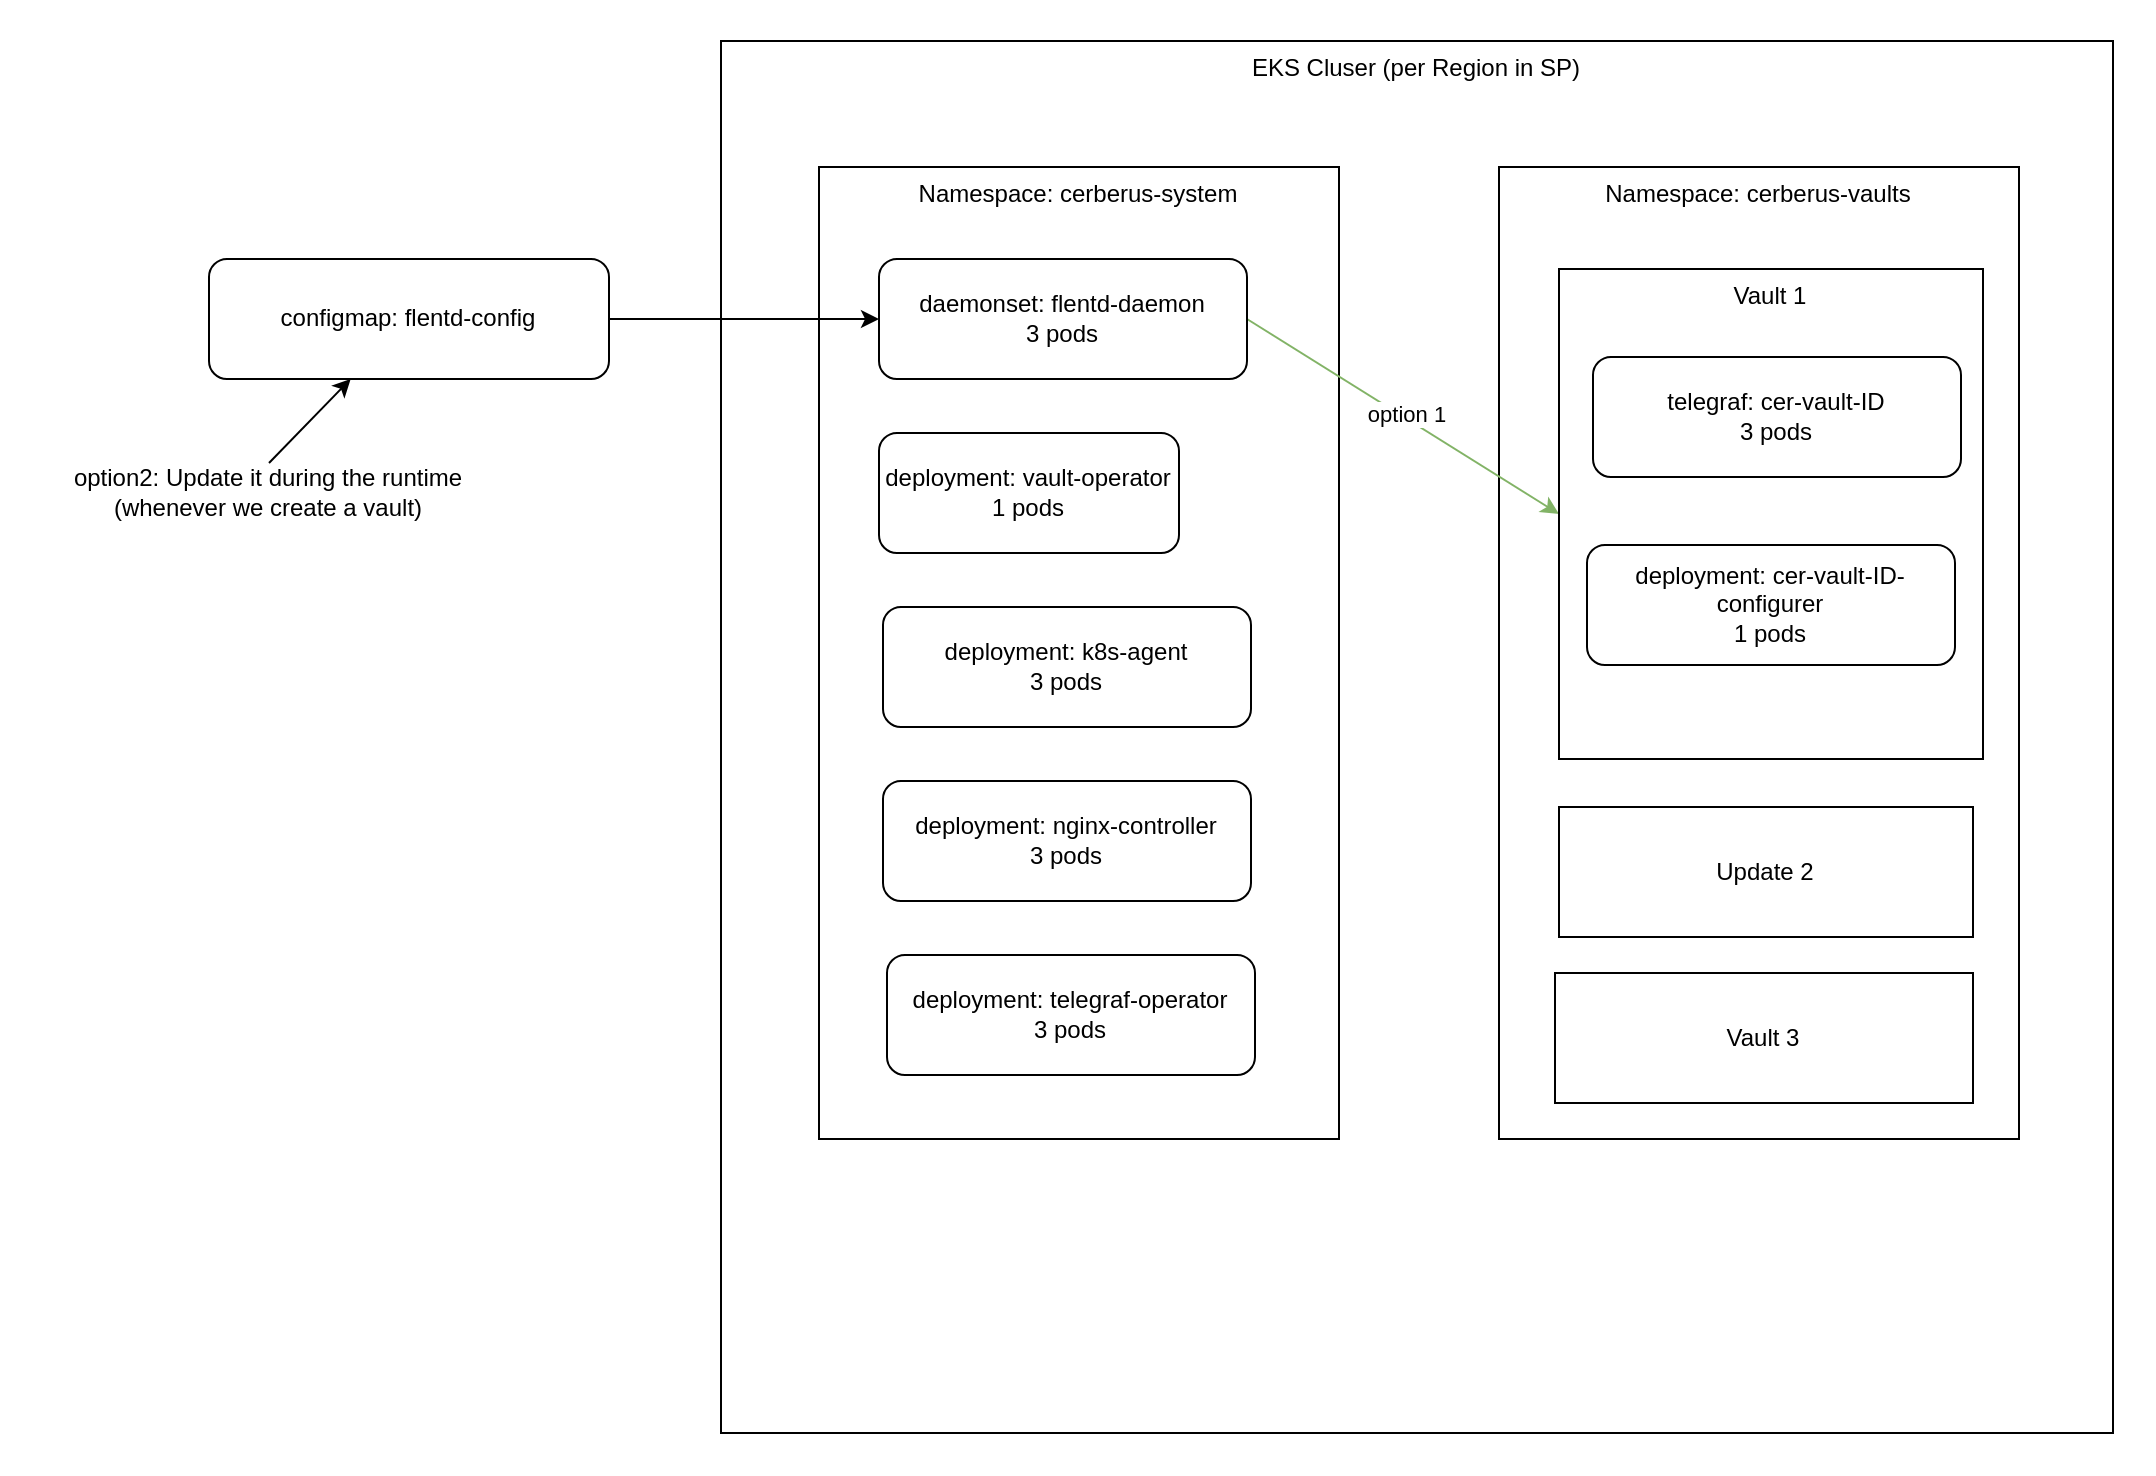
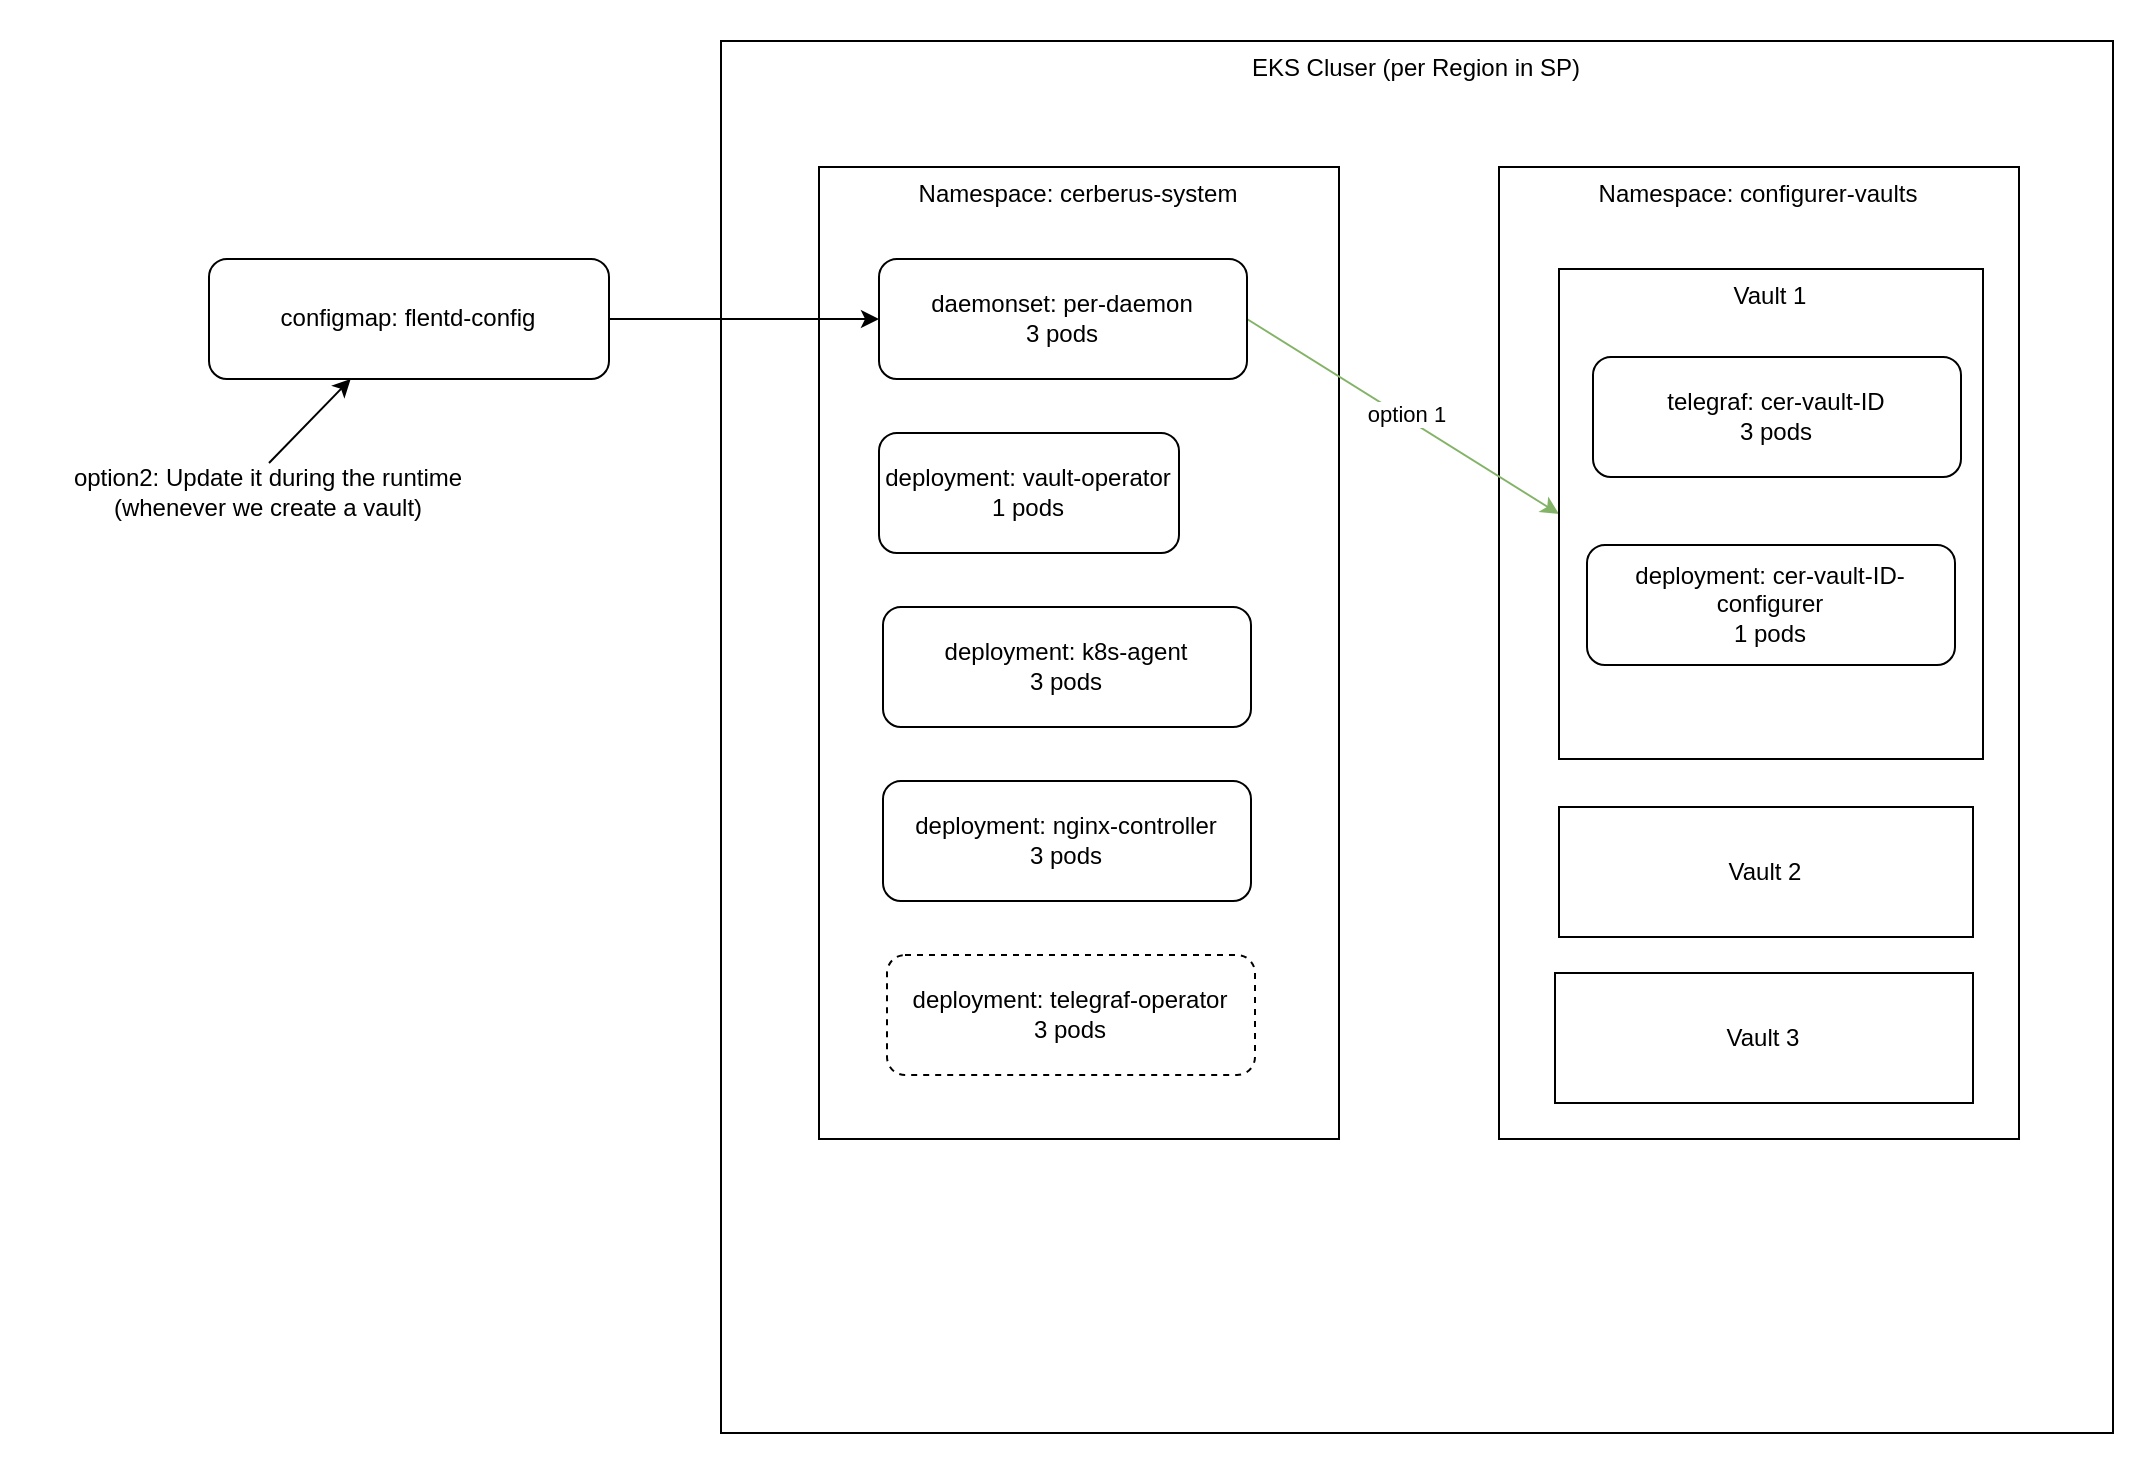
(1759, 195) -> (1759, 195)
(1063, 319) -> (1063, 319)
(1766, 873) -> (1766, 873)
(1071, 1015) -> (1071, 1015)
